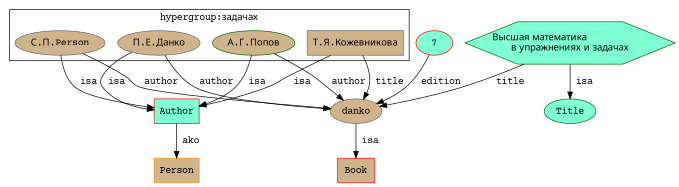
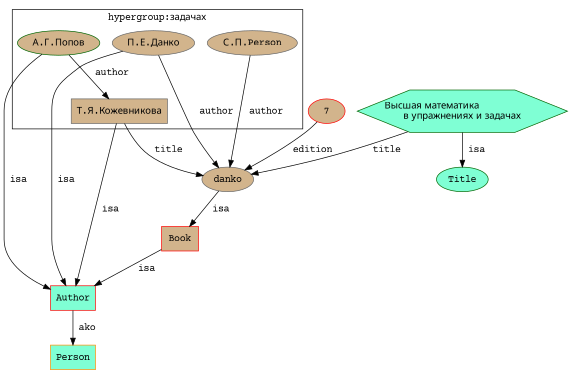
(434, 43) -> (327, 111)
(308, 72) -> (86, 74)
(93, 96) -> (131, 266)
(177, 171) -> (73, 357)
